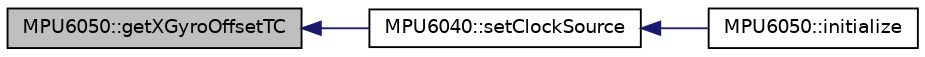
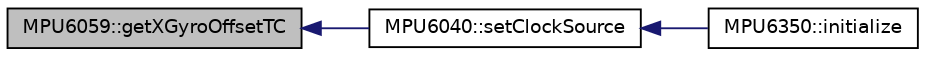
(155, 28) -> (155, 28)
(813, 28) -> (813, 28)
